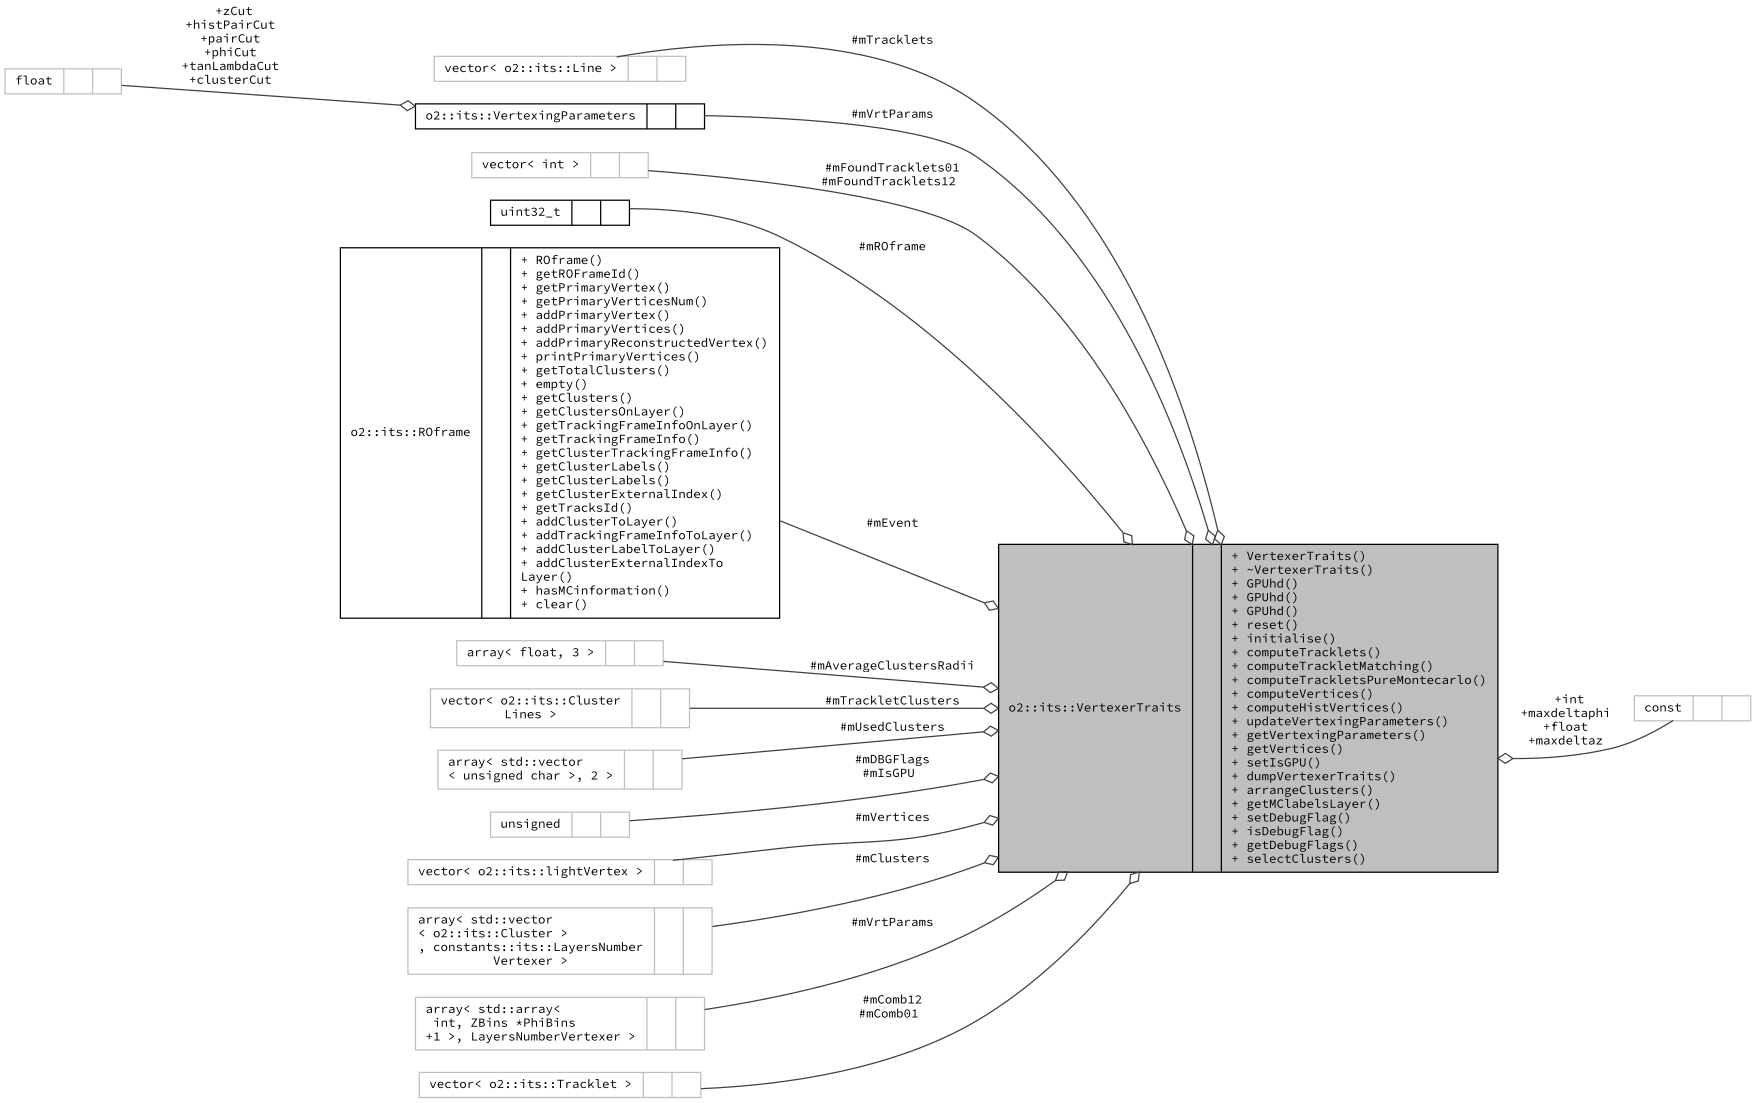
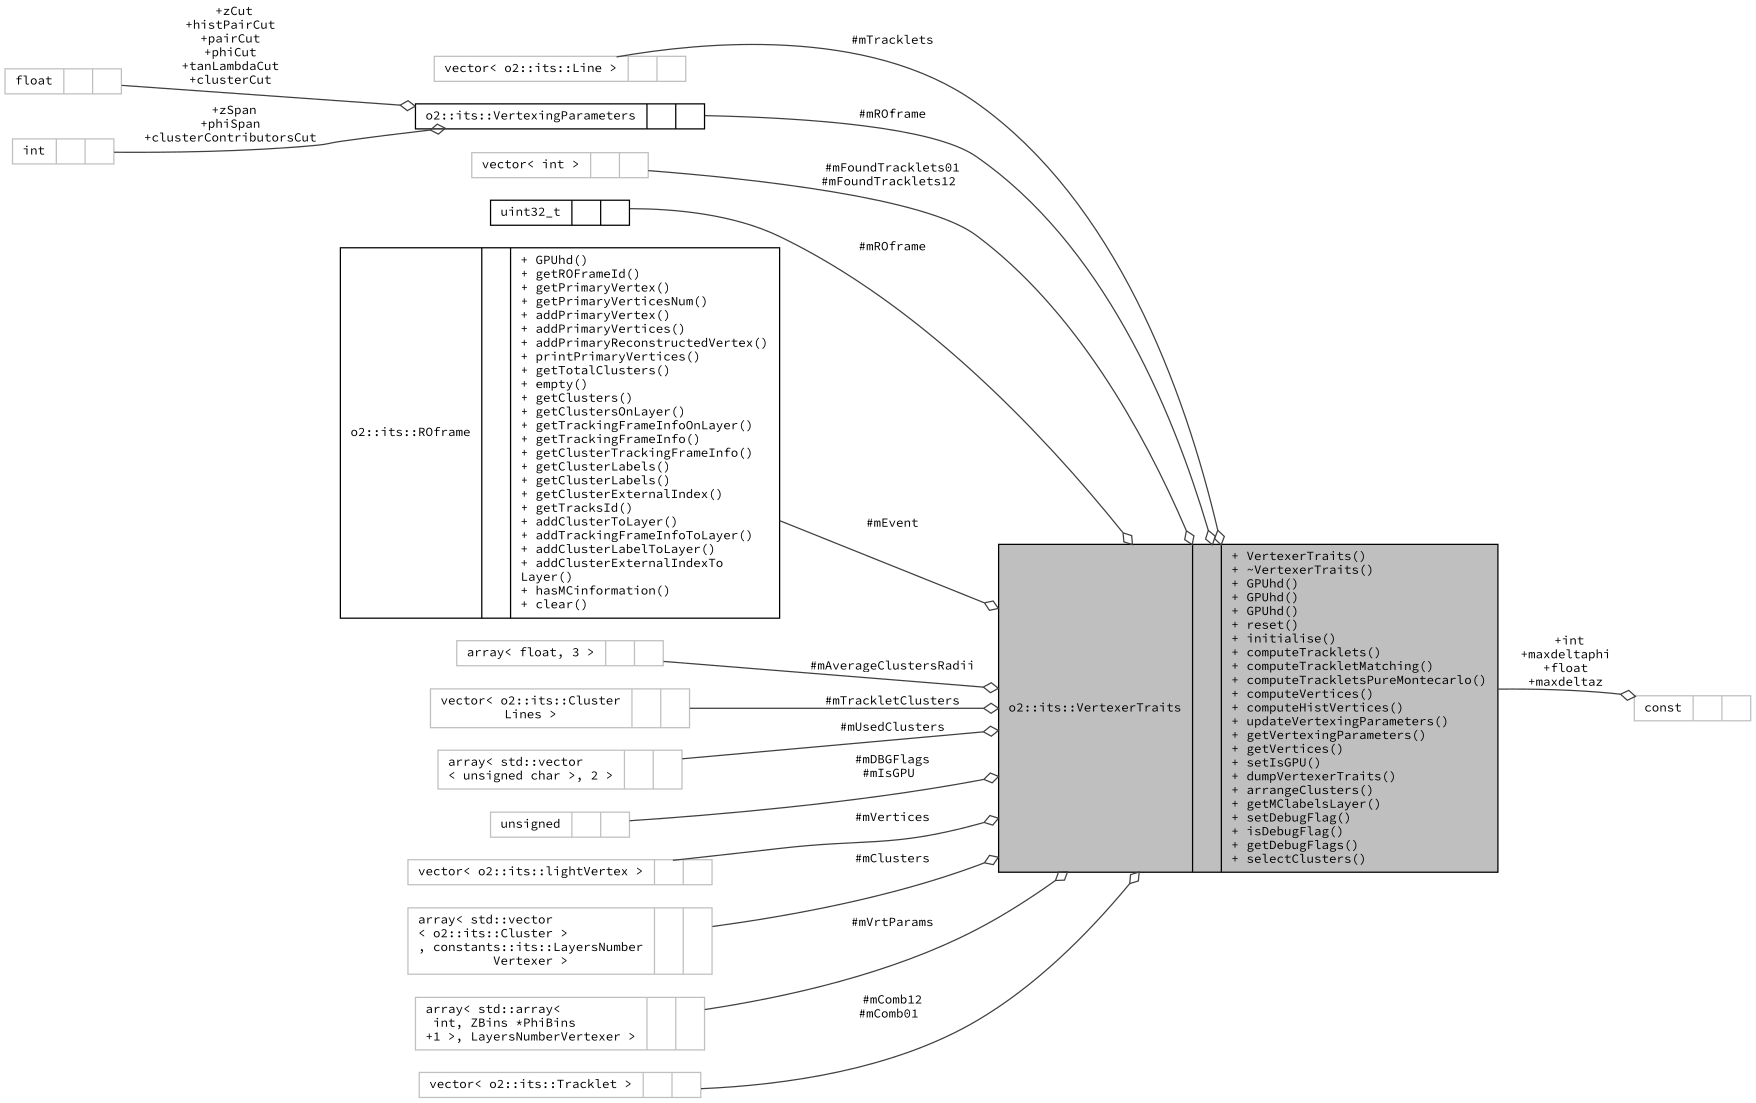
(889, 115) -> (889, 115)
none -> (63, 151)
(562, 260) -> (555, 260)
(1596, 752) -> (1559, 690)
